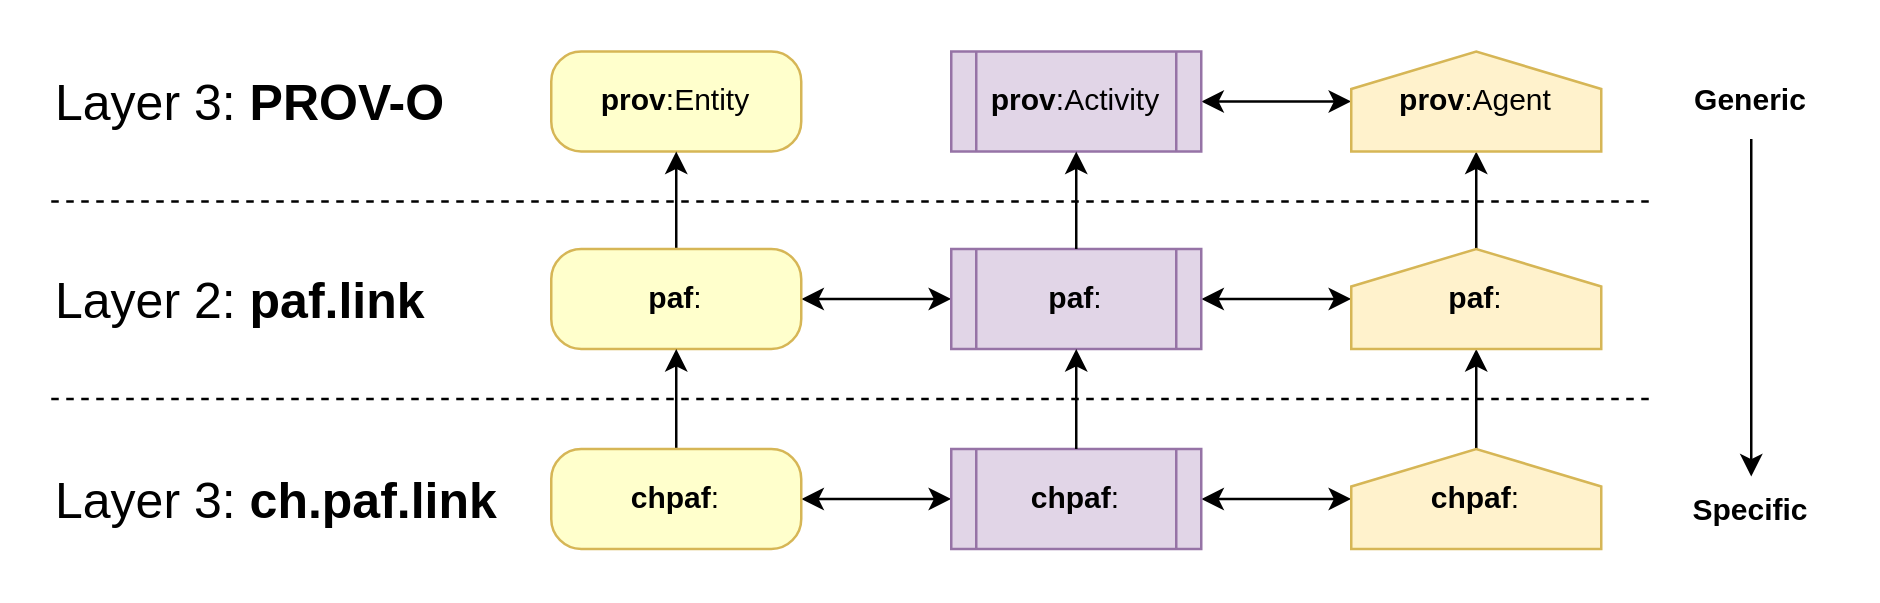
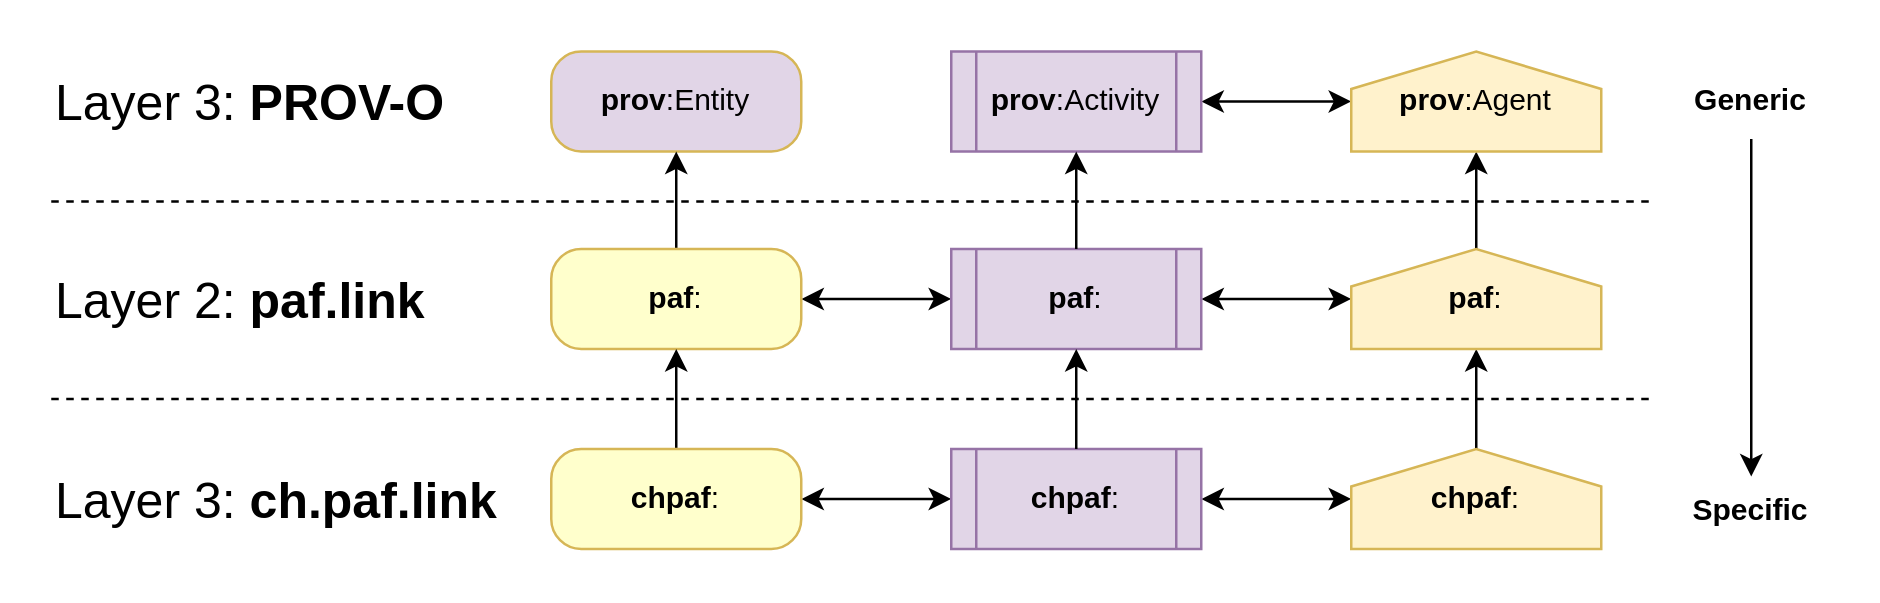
(676, 101) -> (676, 101)
